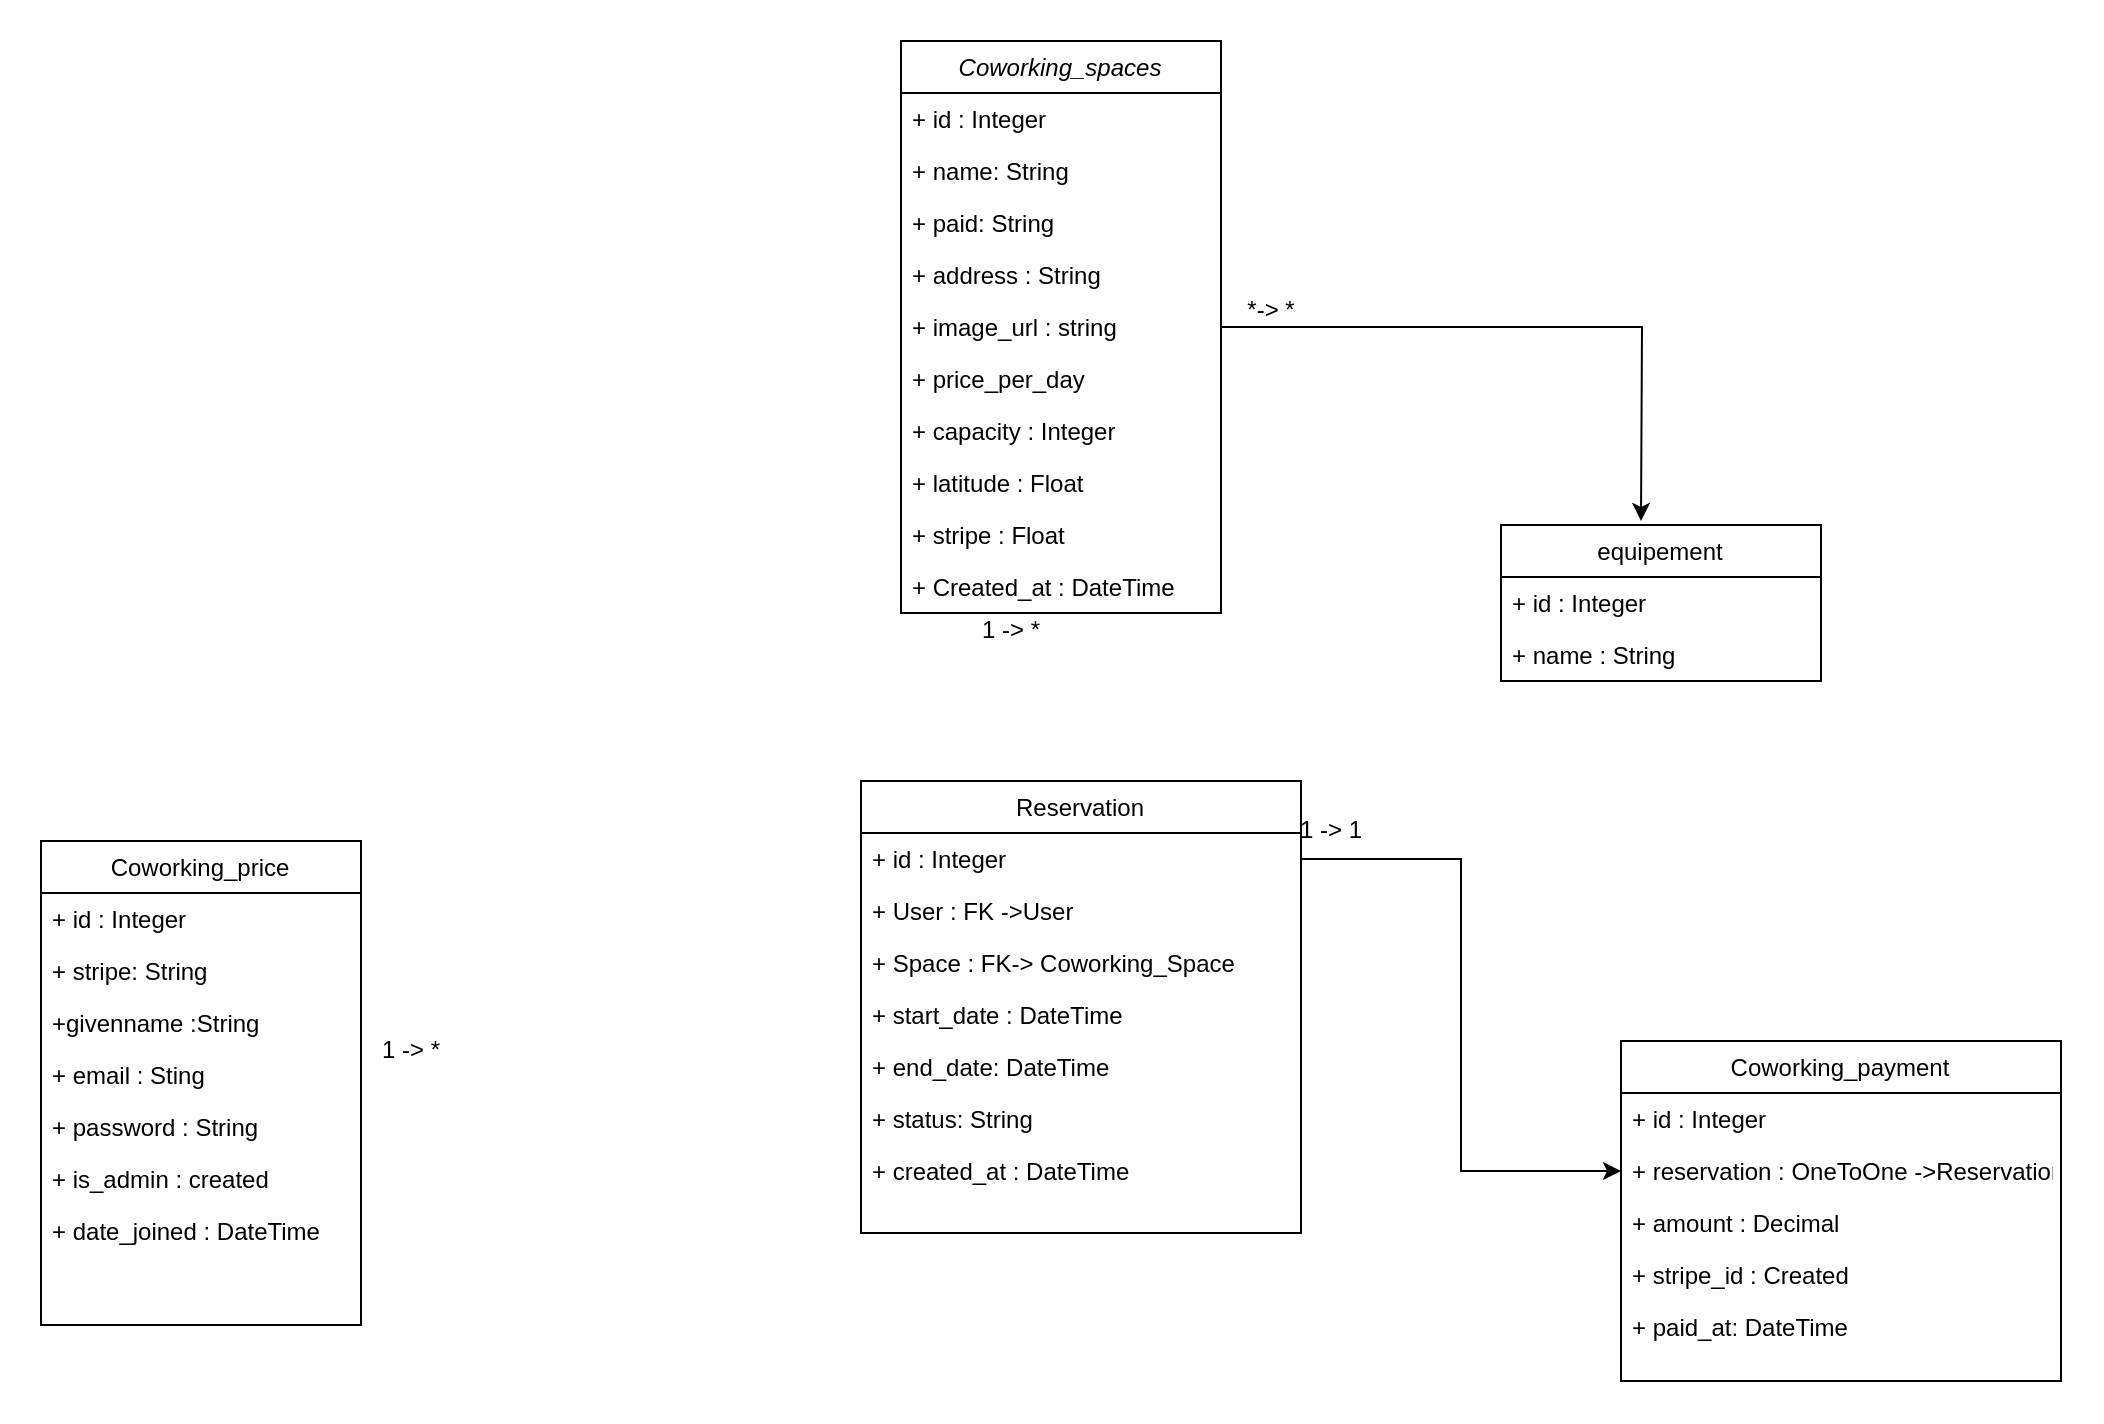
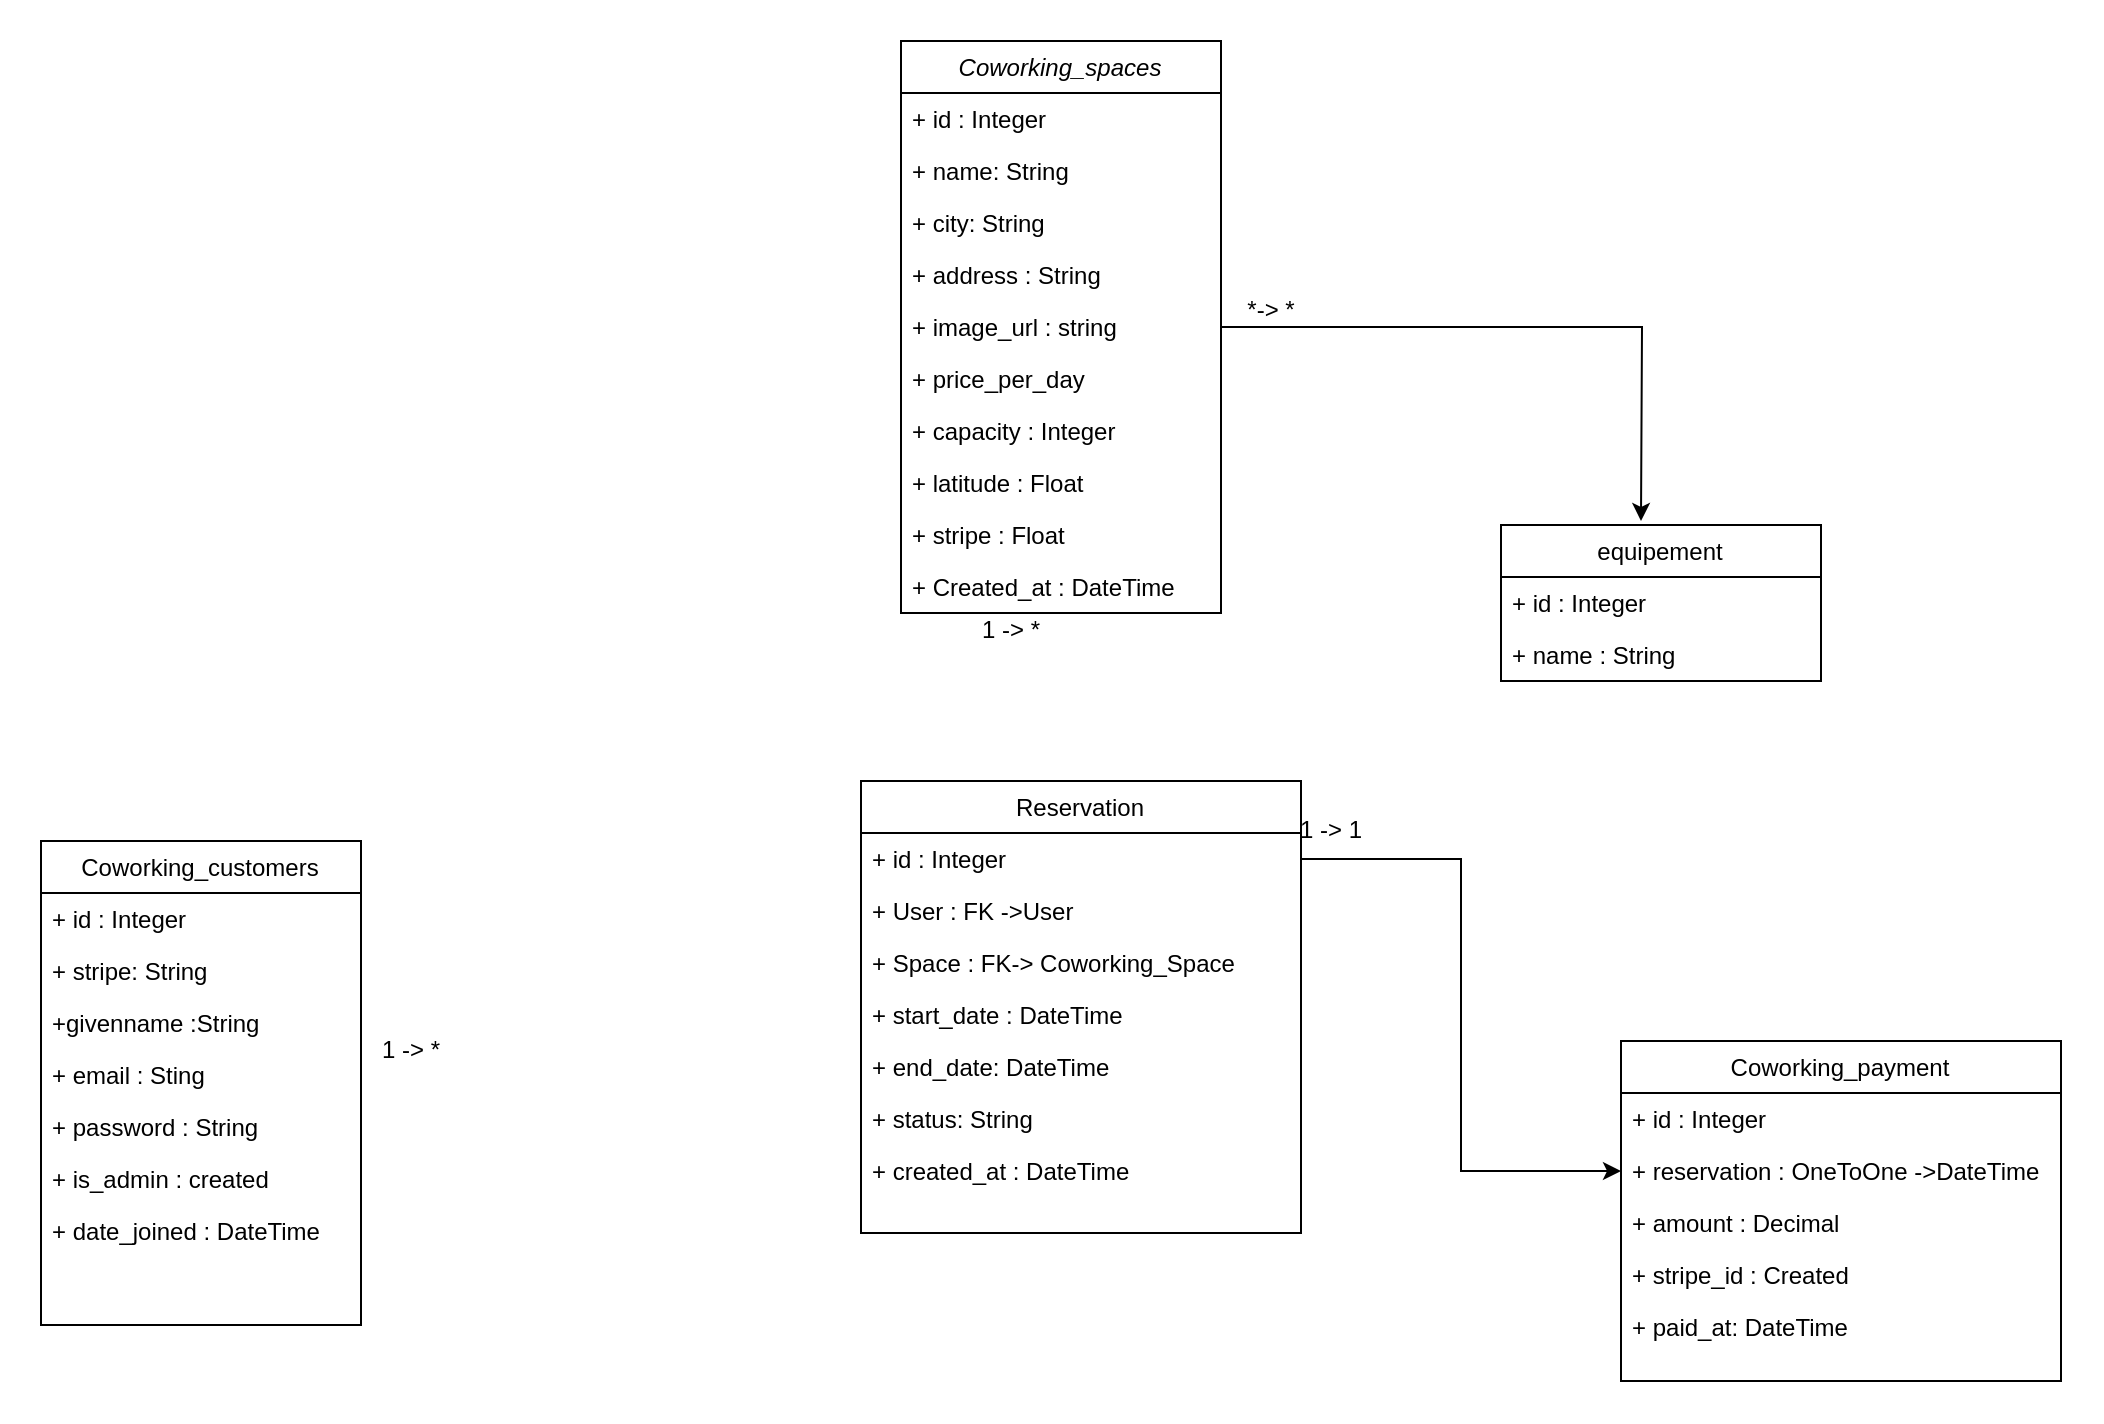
(990, 224) -> (990, 224)
(200, 868) -> (200, 868)
(1866, 1172) -> (1845, 1172)
